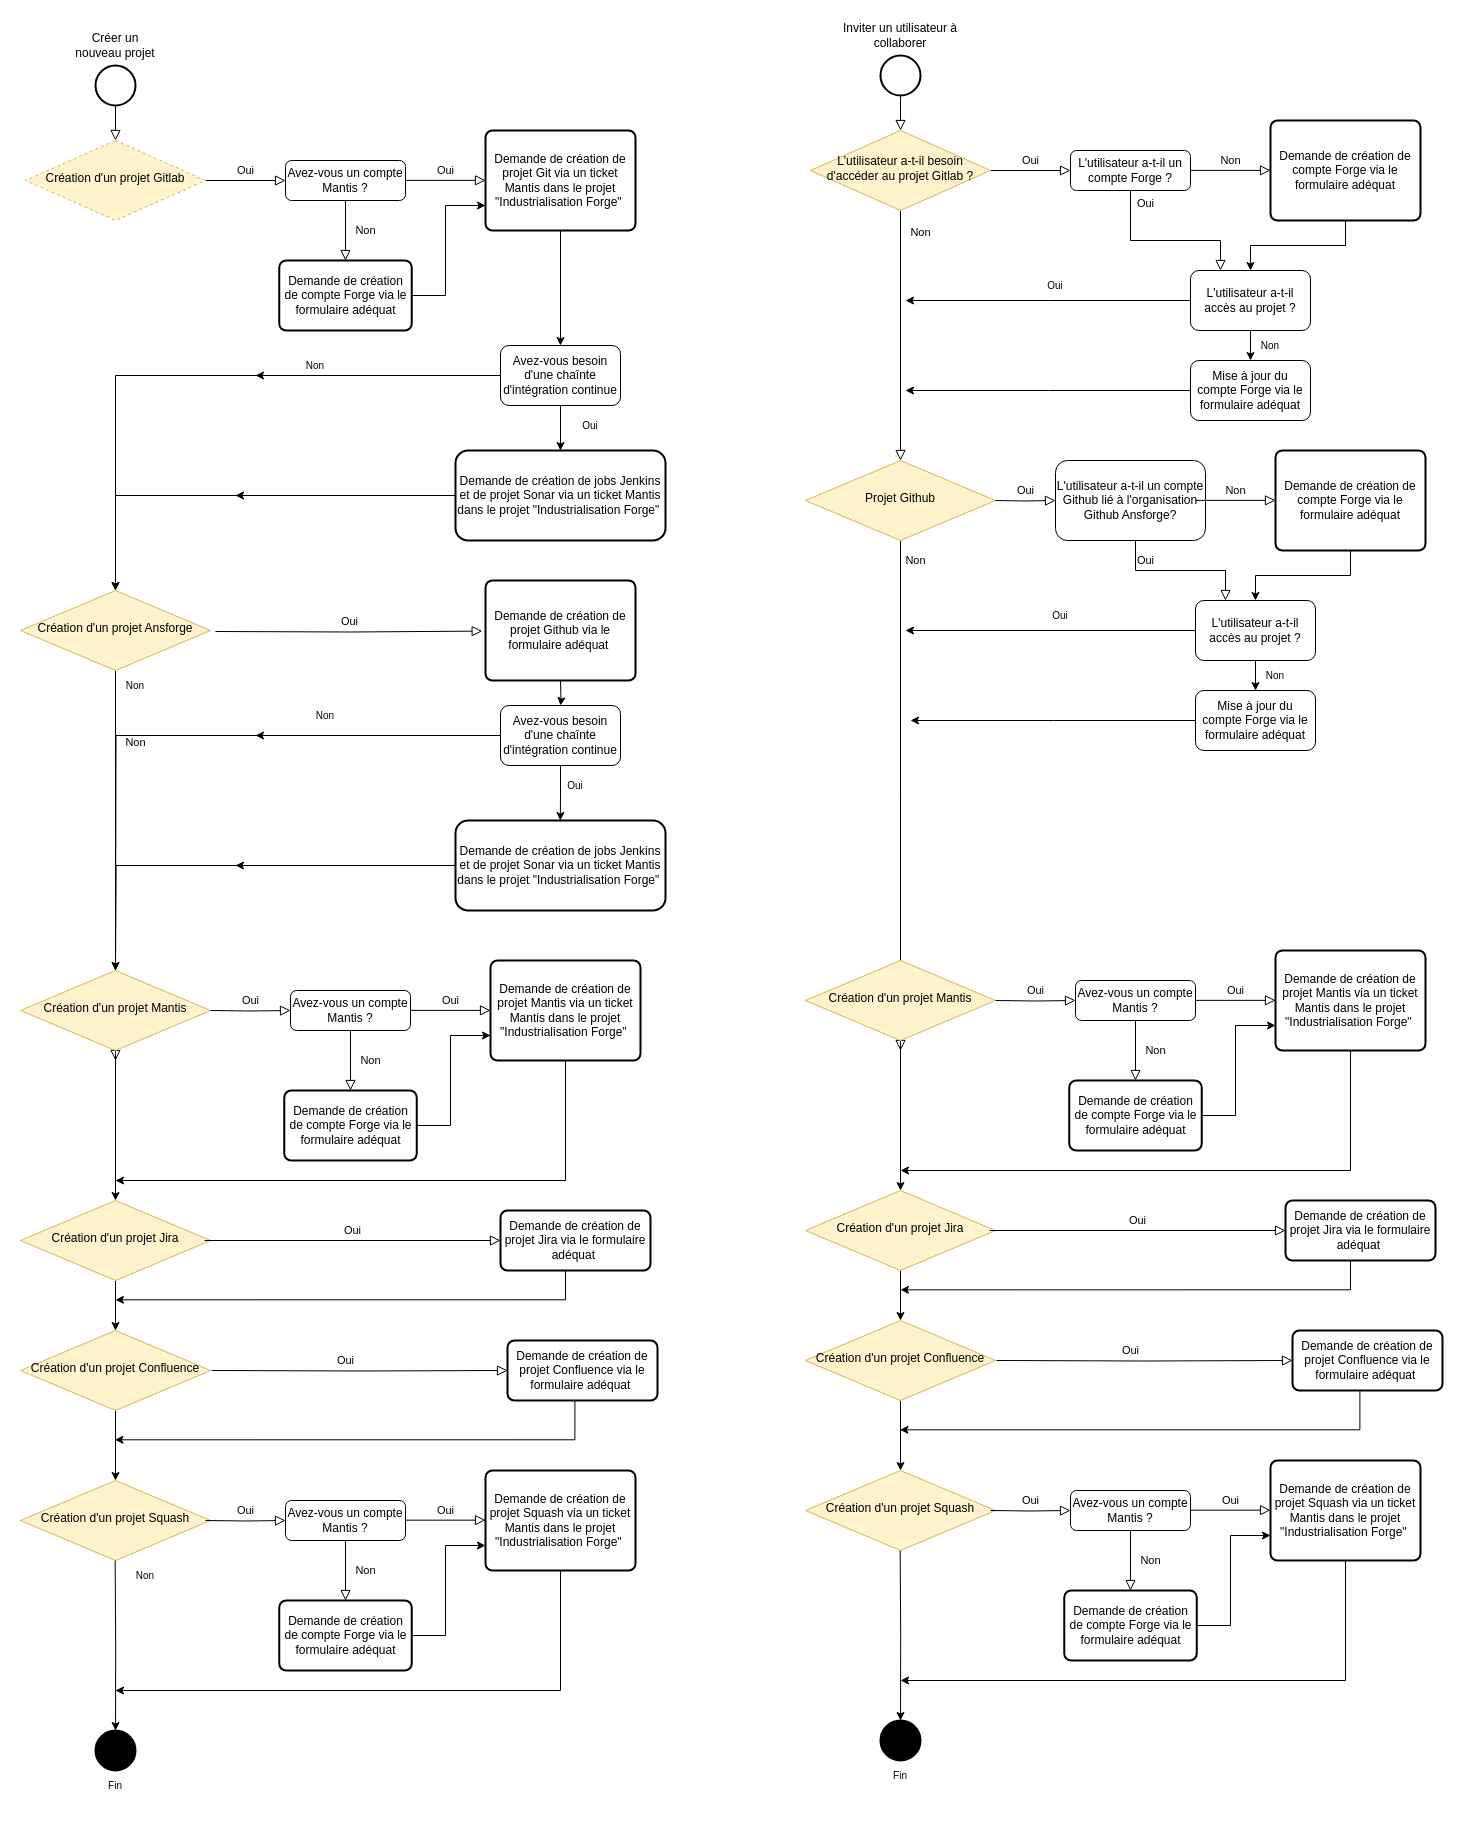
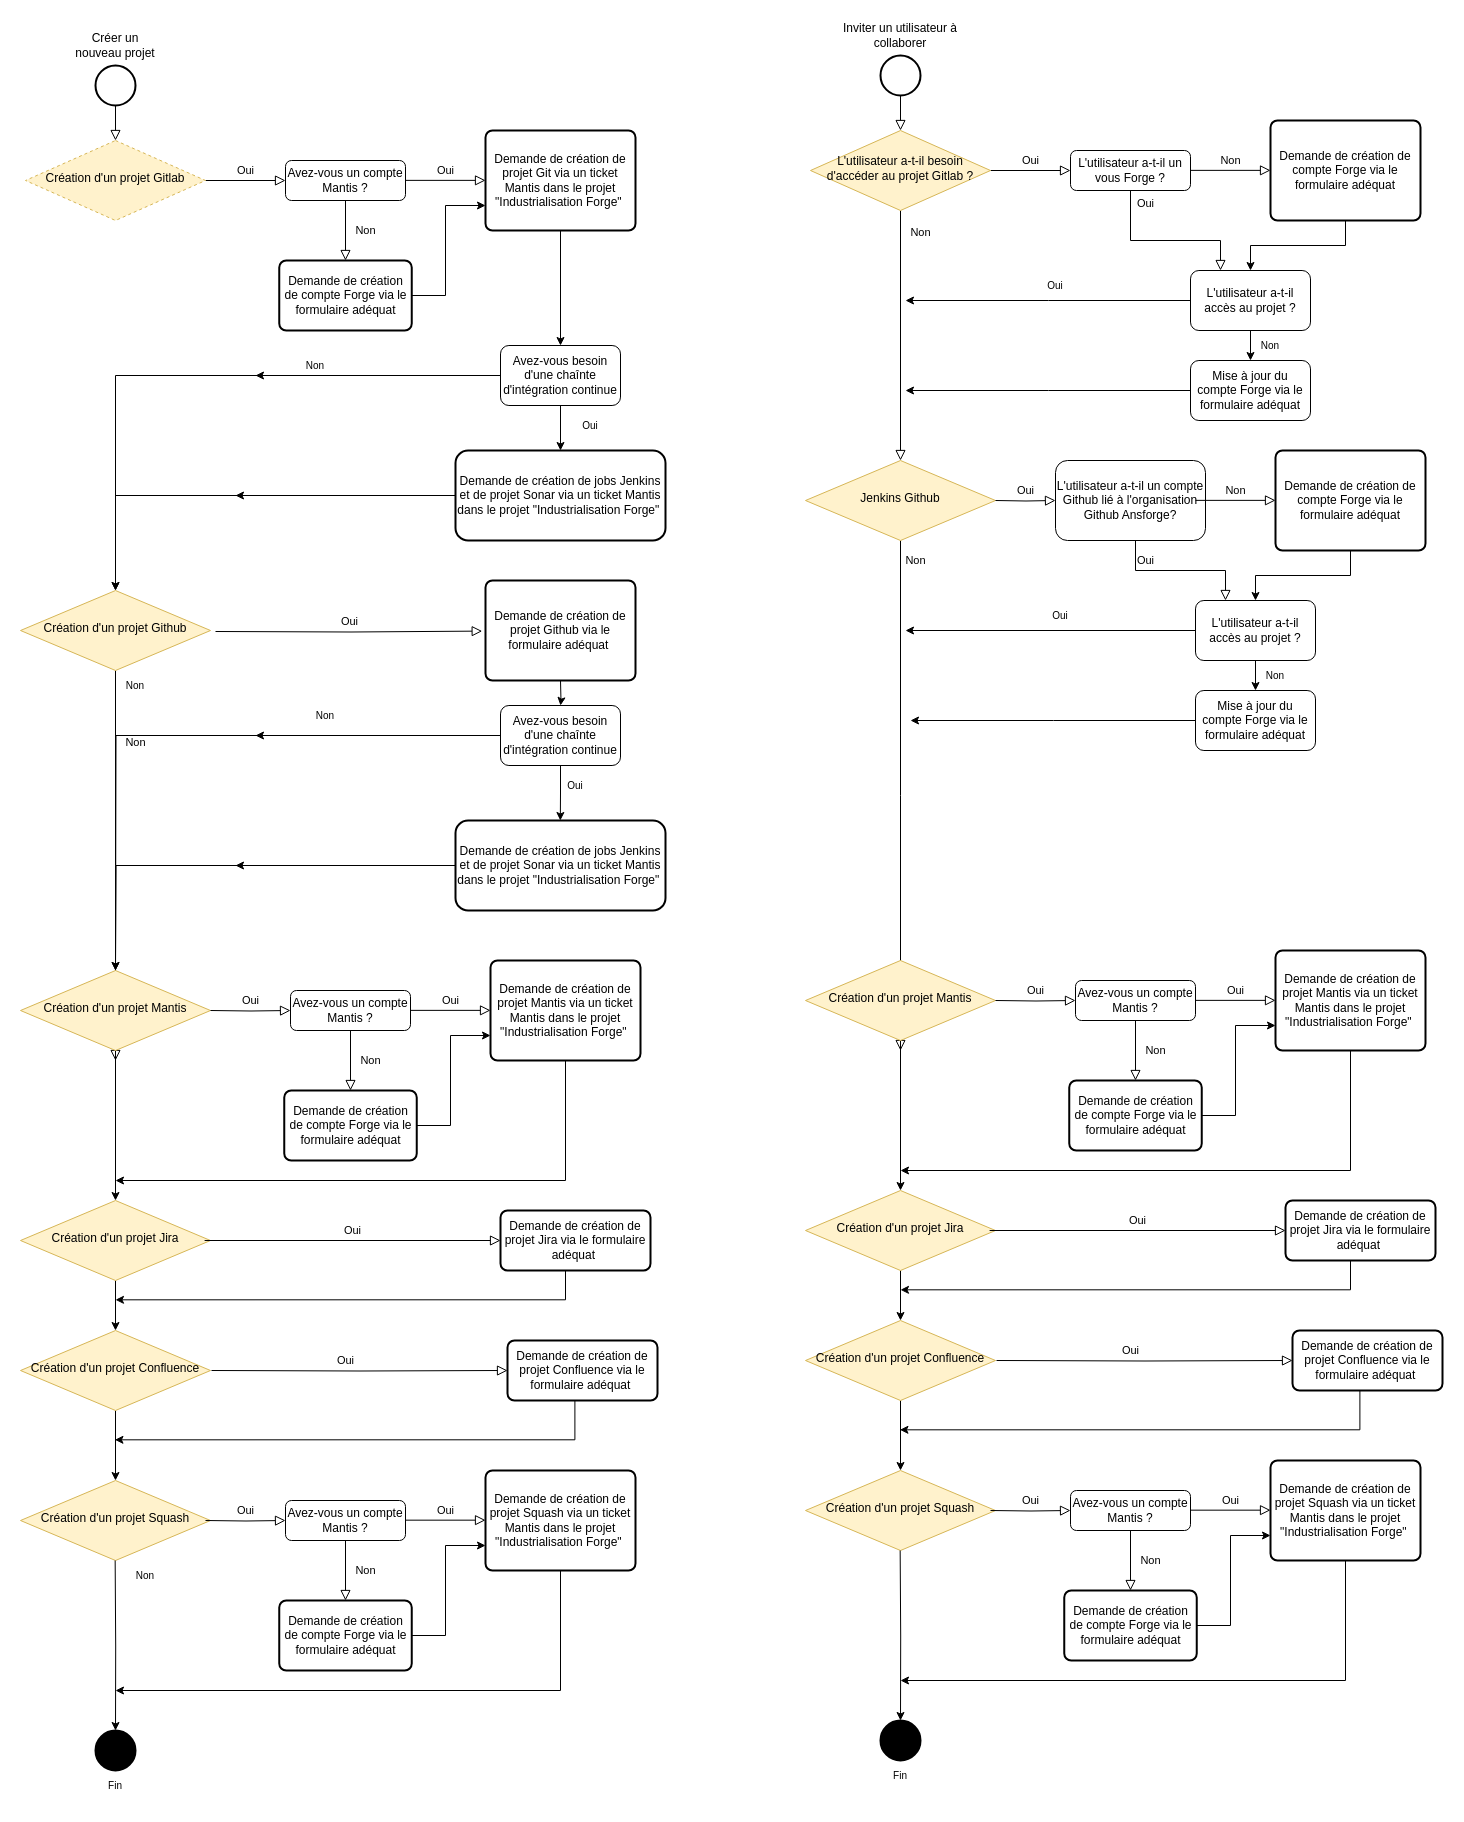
(1131, 171) -> (1131, 171)
(901, 499) -> (901, 499)
(116, 629) -> (116, 629)
